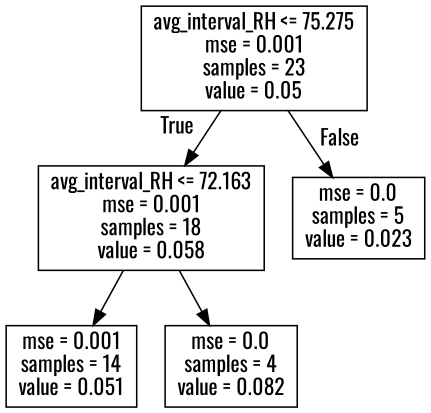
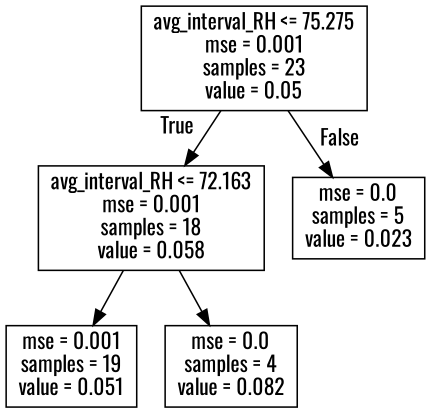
(71, 366) -> (71, 366)
